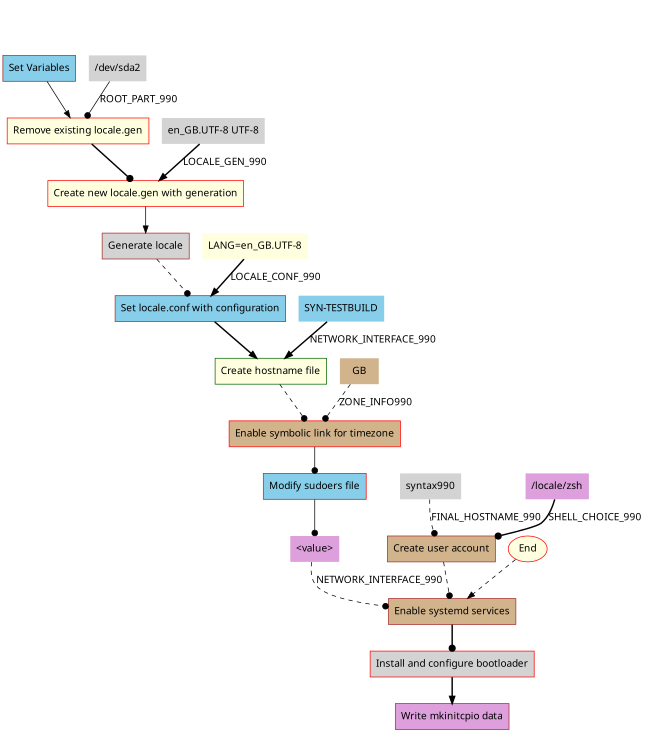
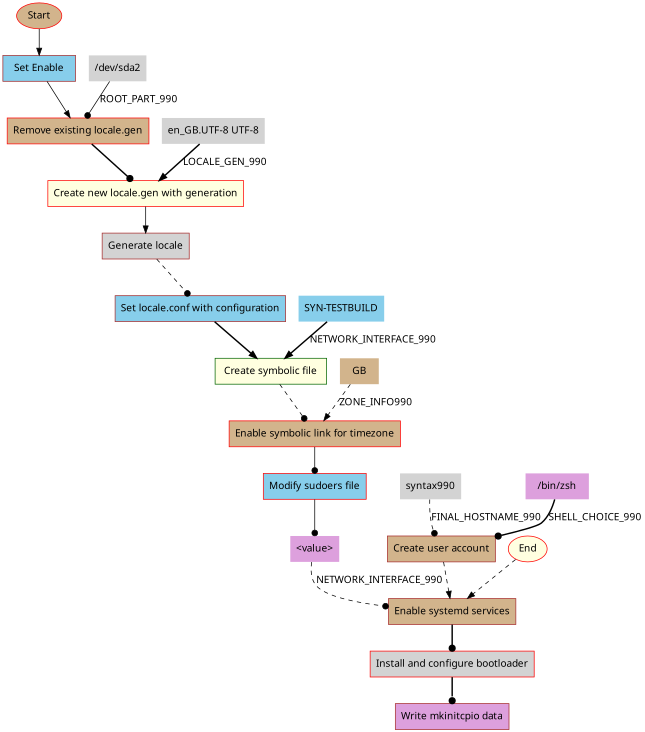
none -> (39, 16)
(39, 68) -> (39, 68)
(78, 131) -> (78, 131)
(255, 246) -> none
(271, 371) -> (271, 371)
(339, 400) -> (339, 400)
(557, 486) -> (557, 486)
(446, 577) -> (446, 577)
(452, 687) -> (452, 687)
